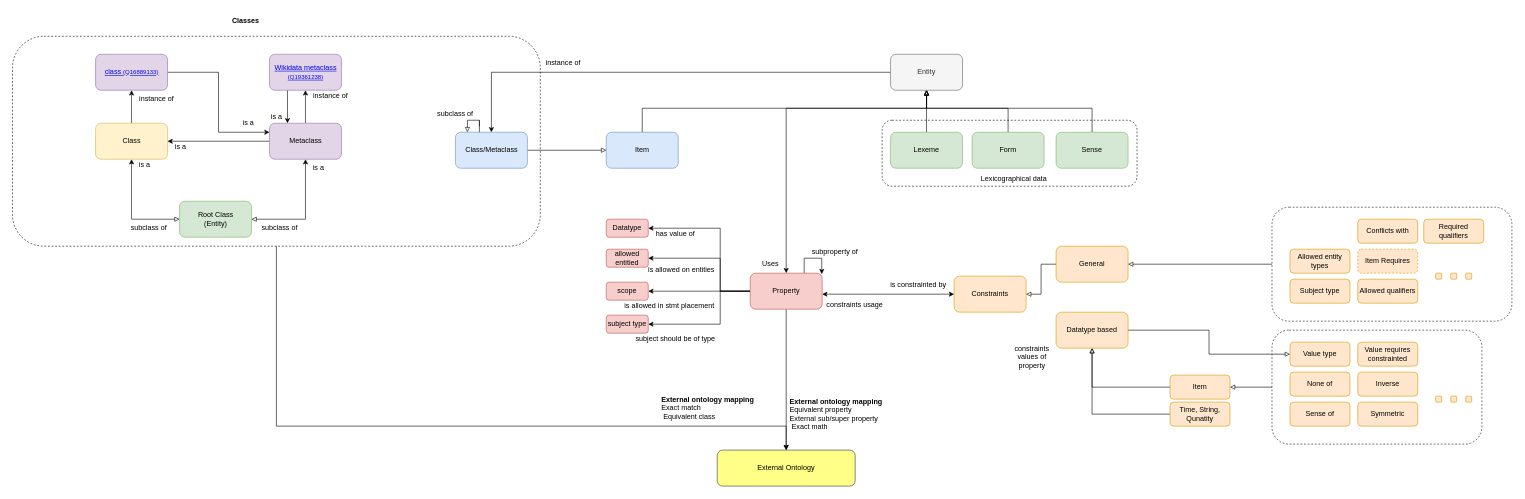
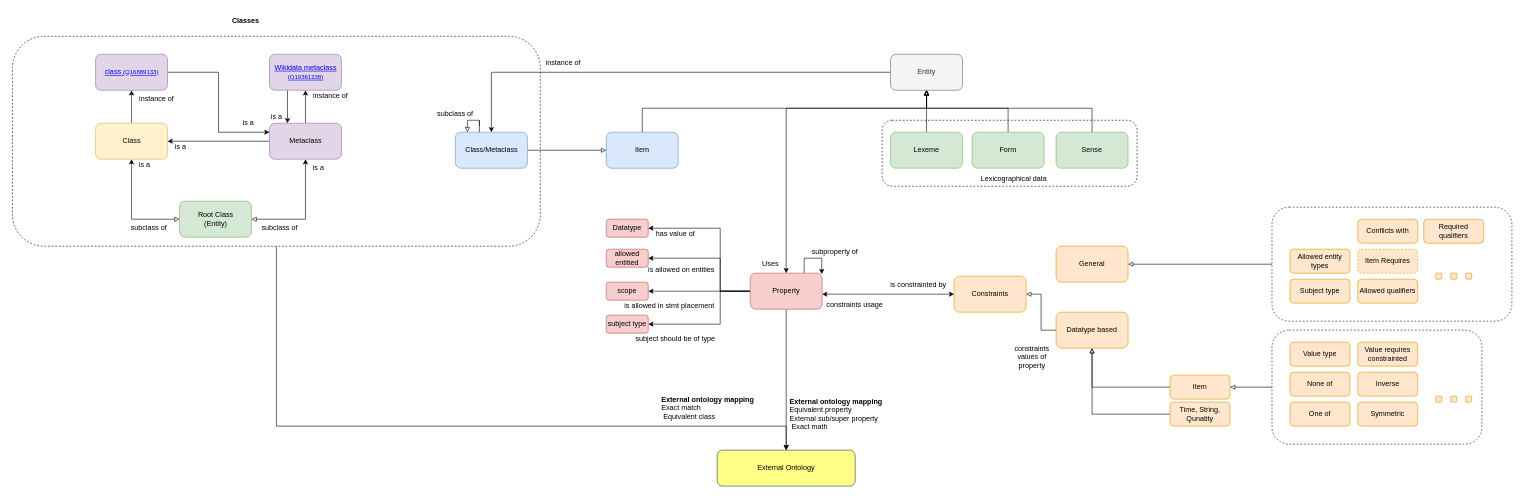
(1041, 270) -> none
(1209, 339) -> (1041, 321)
(1320, 414) -> (1320, 414)
